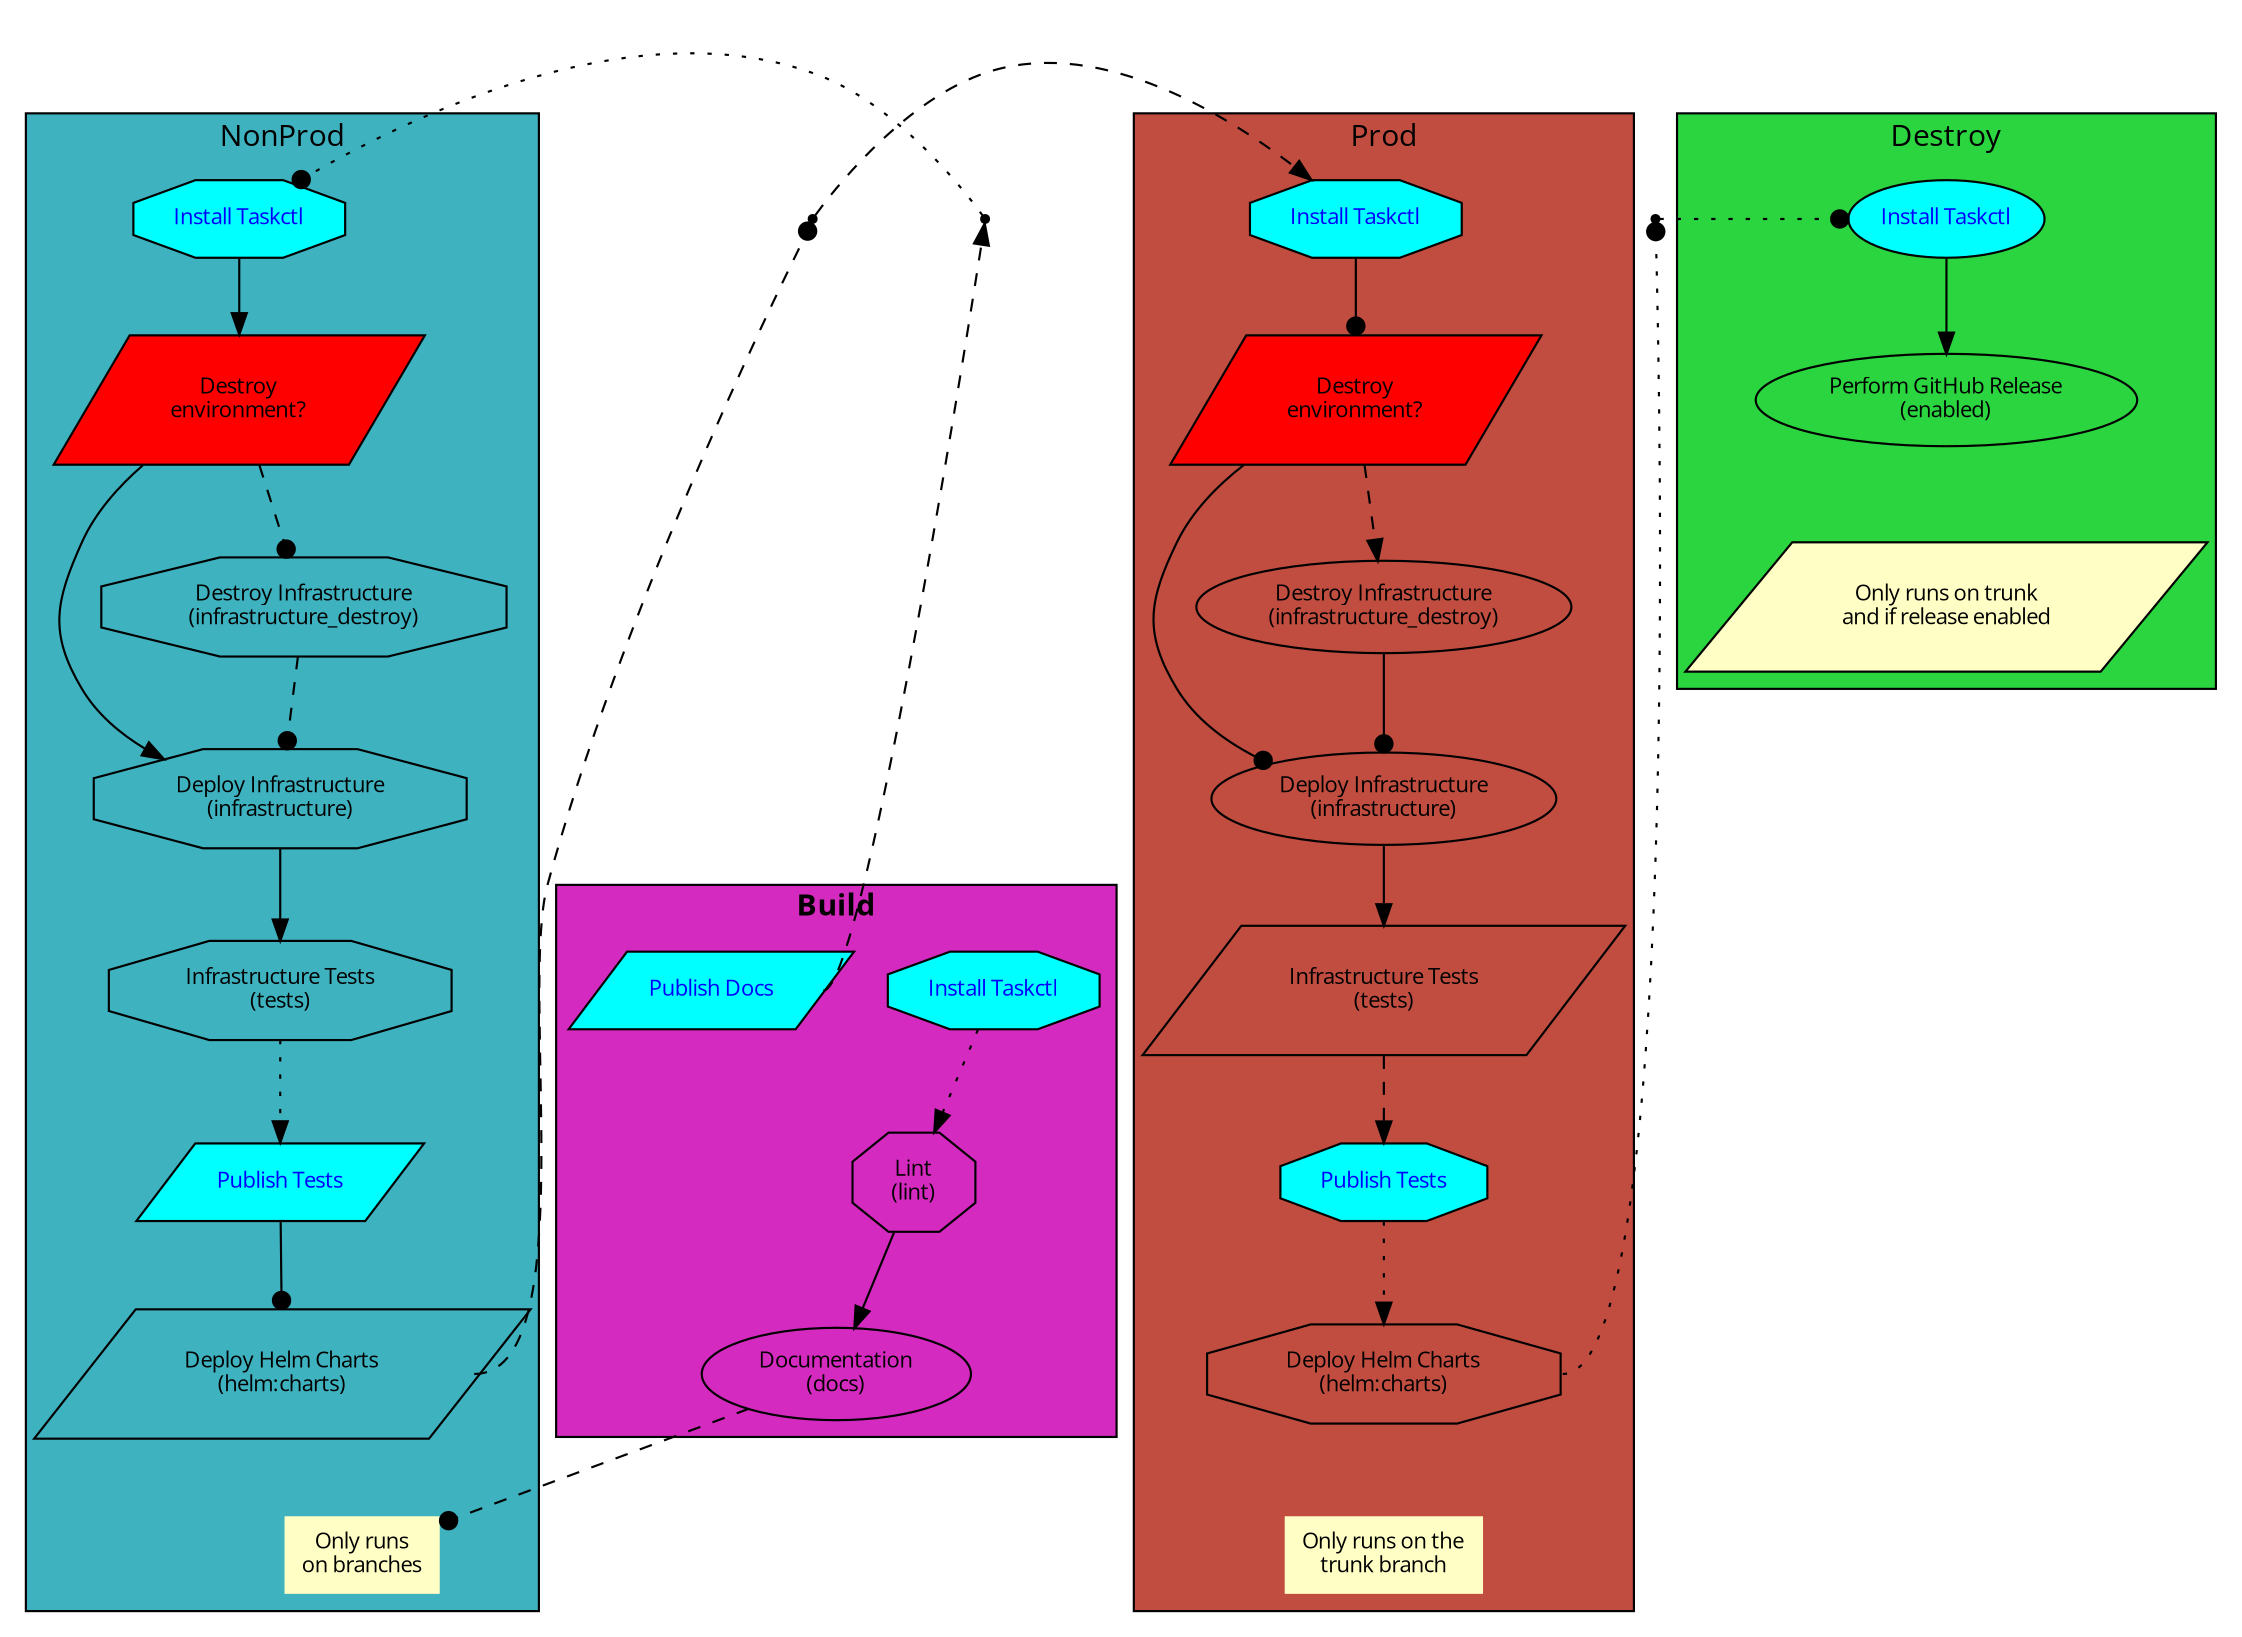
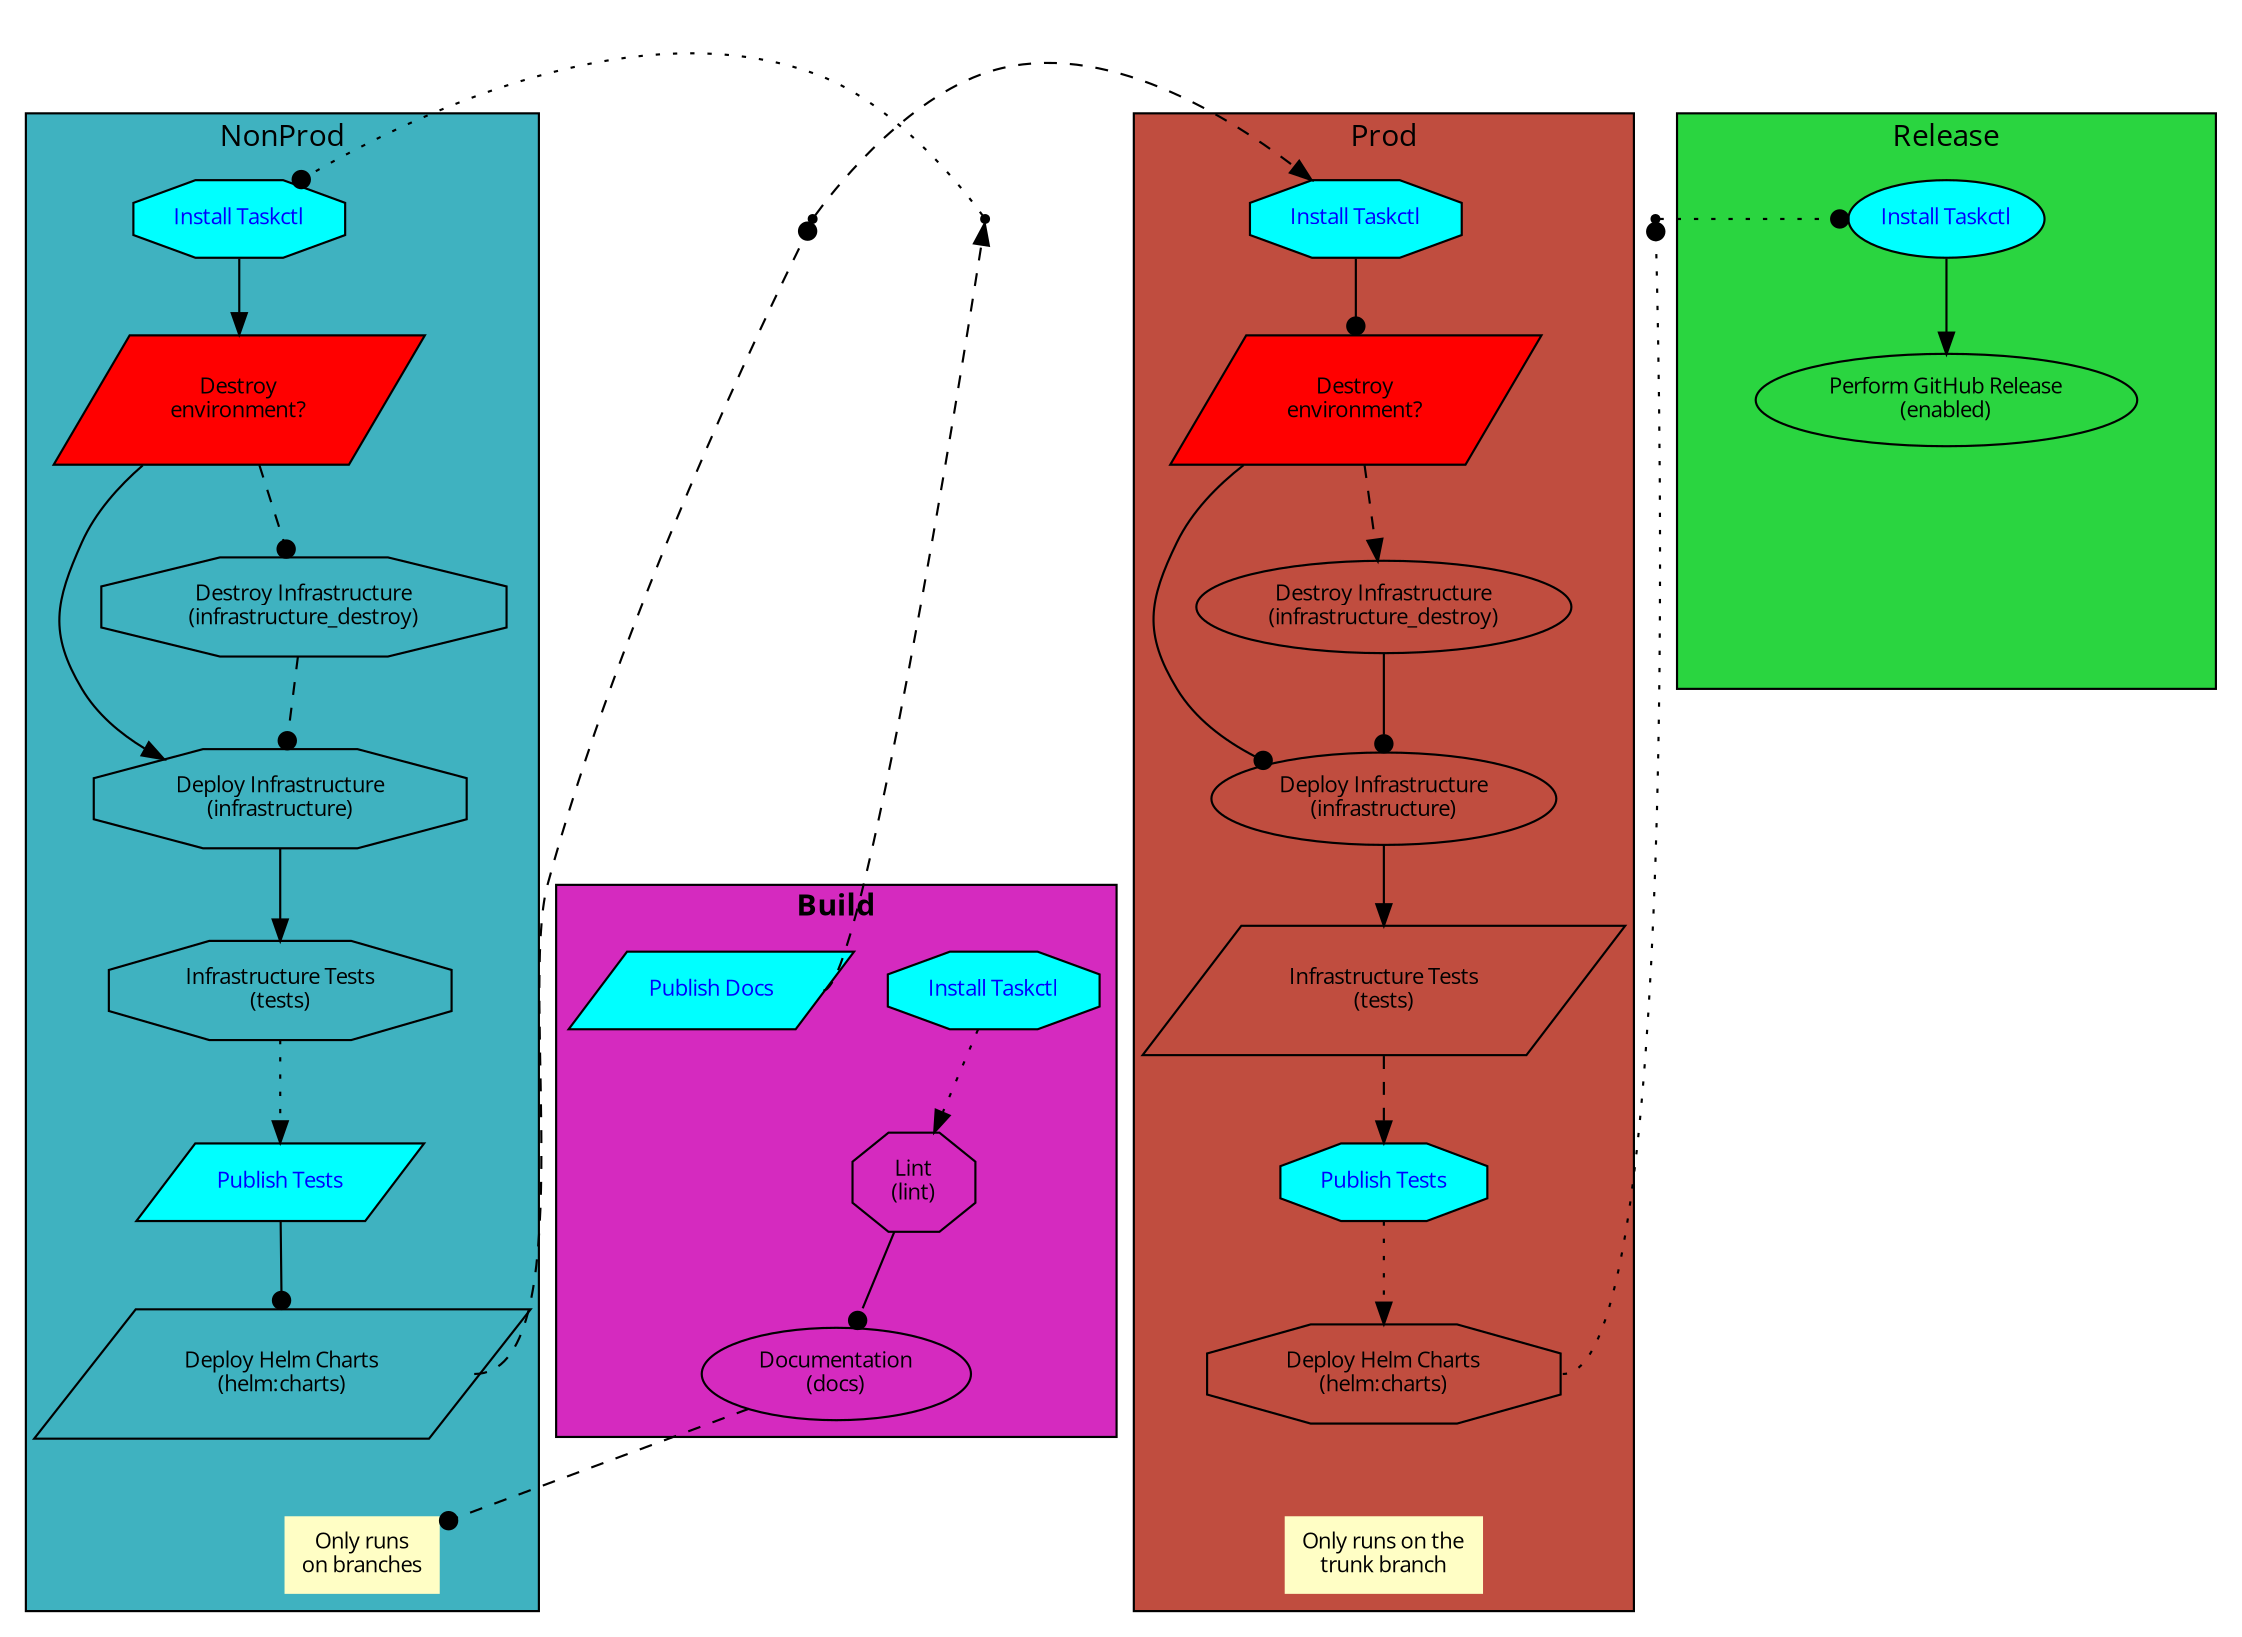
(1946, 138) -> (1946, 138)
(1946, 607) -> none
(879, 1270) -> (879, 1270)
